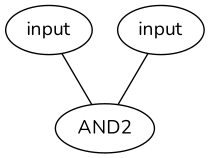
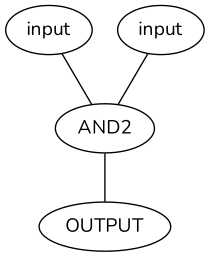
none -> (105, 227)
